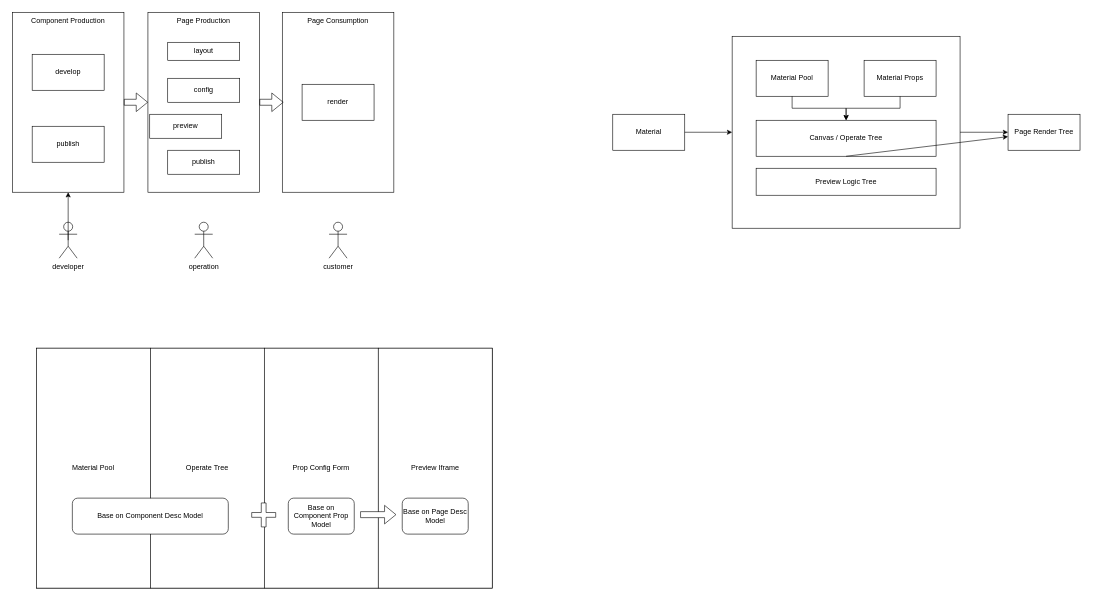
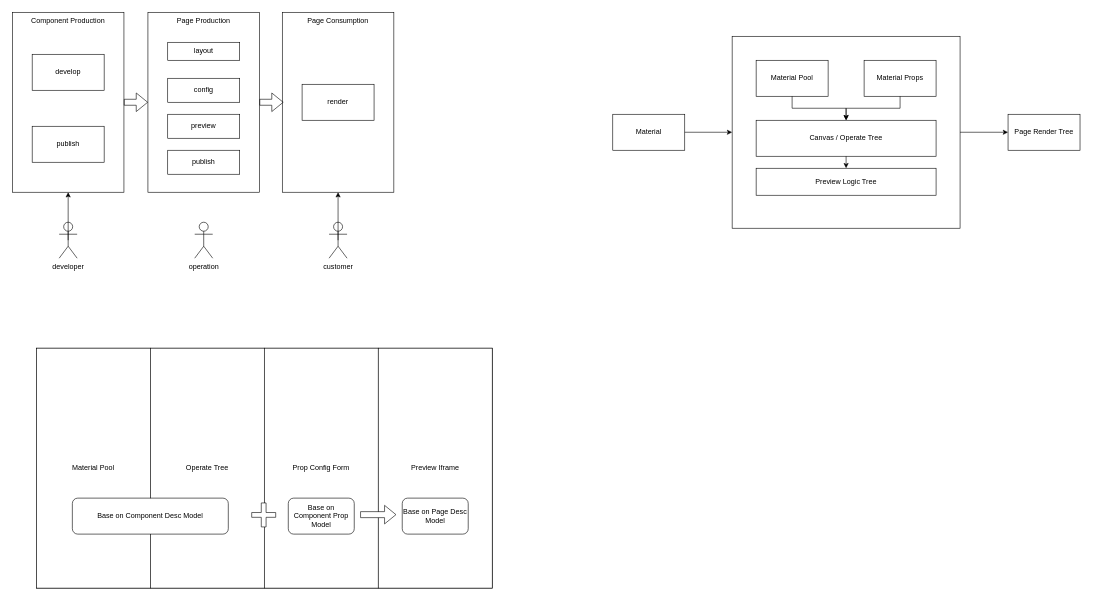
(186, 126) -> (204, 126)
(927, 147) -> (846, 162)
none -> (338, 197)
